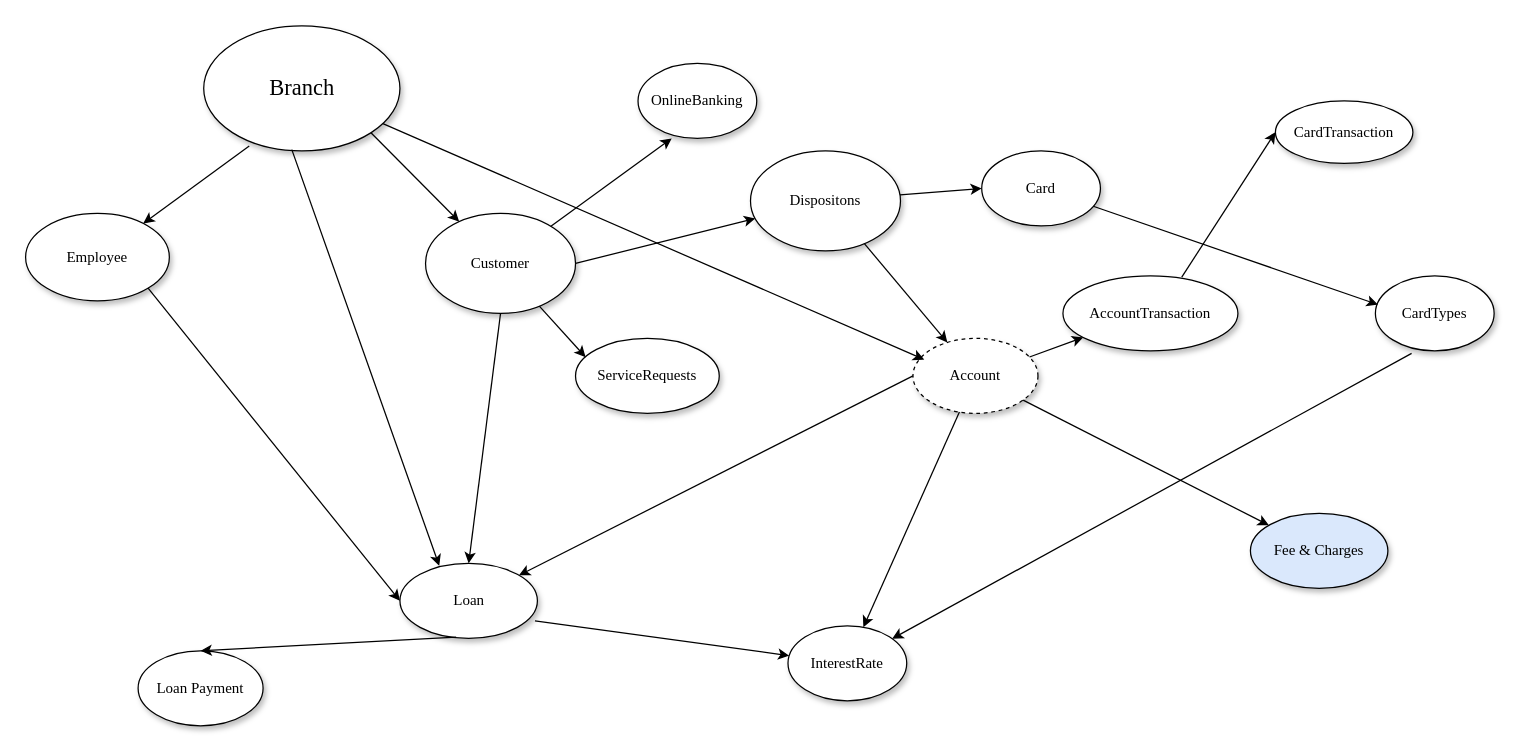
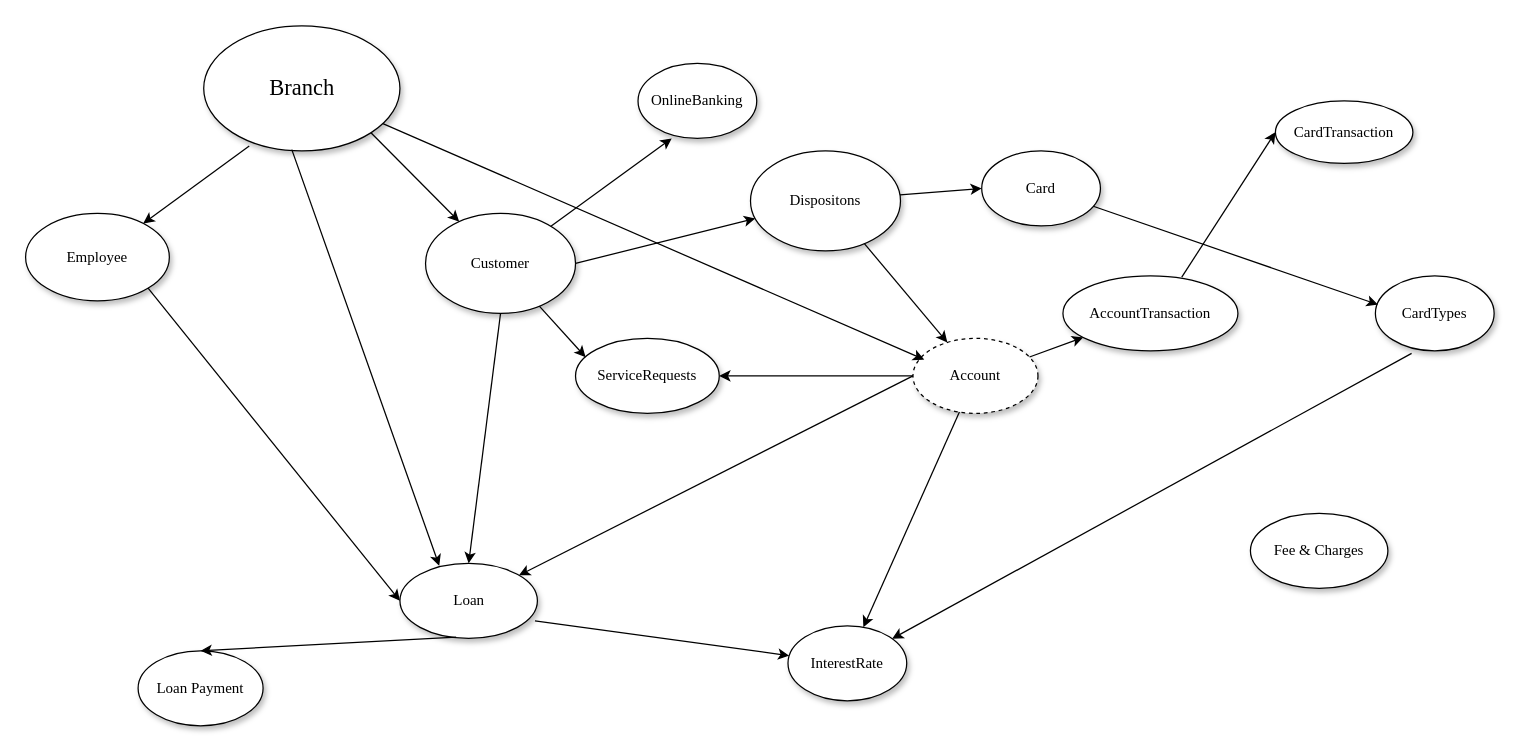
(1142, 460) -> (817, 376)
(1319, 551) -> (1319, 551)
